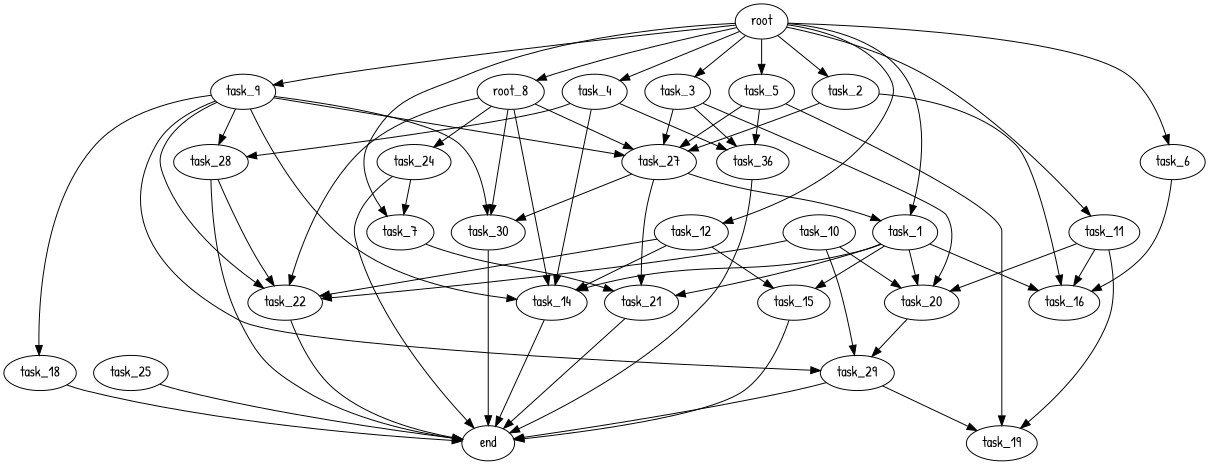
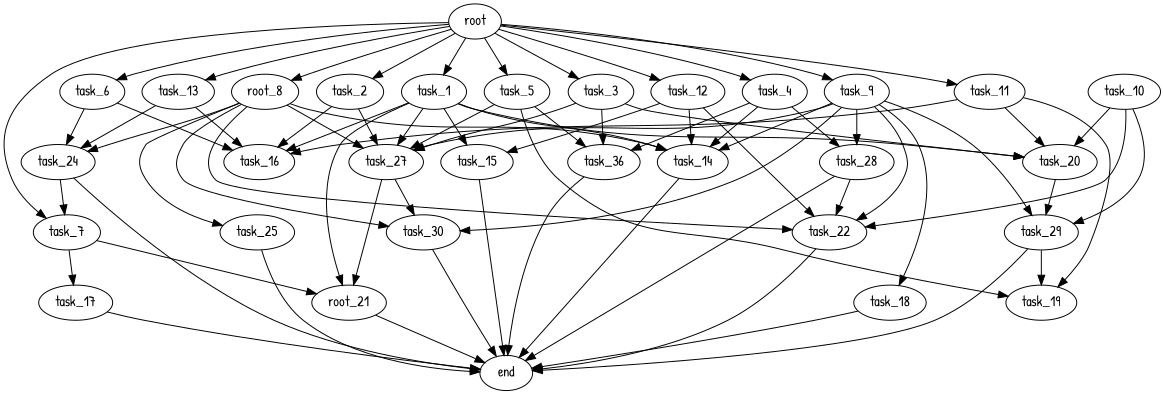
none -> (178, 92)
none -> (78, 122)
none -> (142, 152)
(775, 195) -> (416, 119)
none -> (76, 303)
(642, 303) -> (349, 303)
